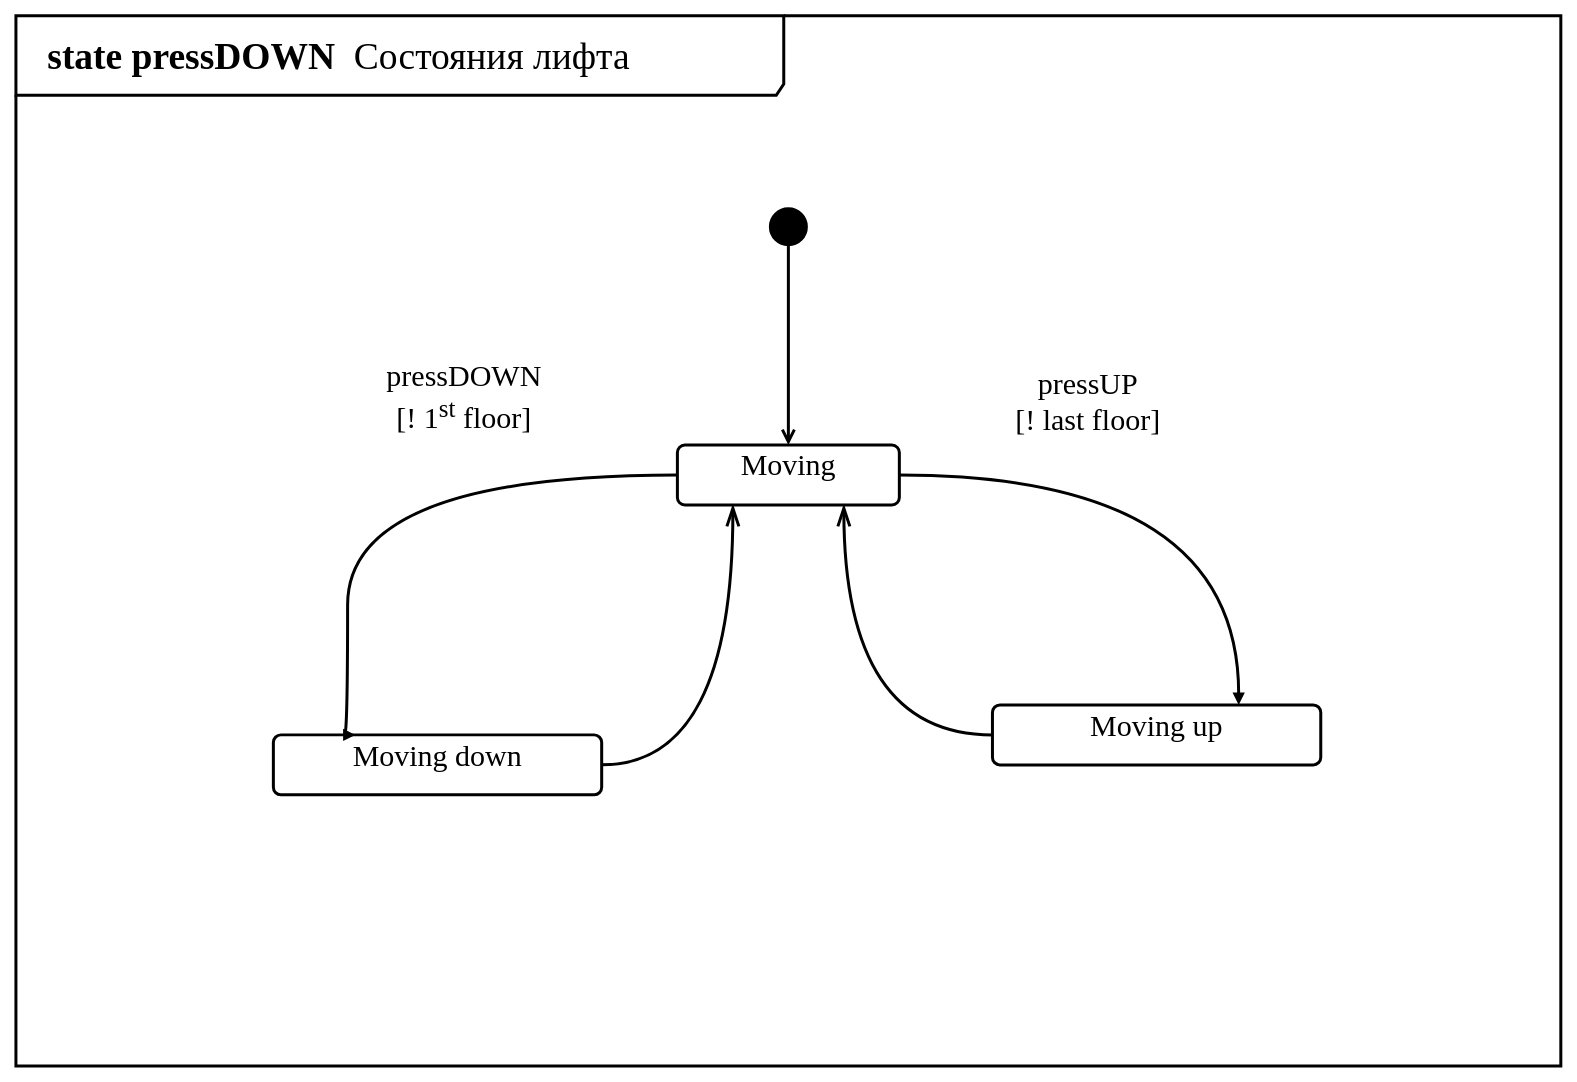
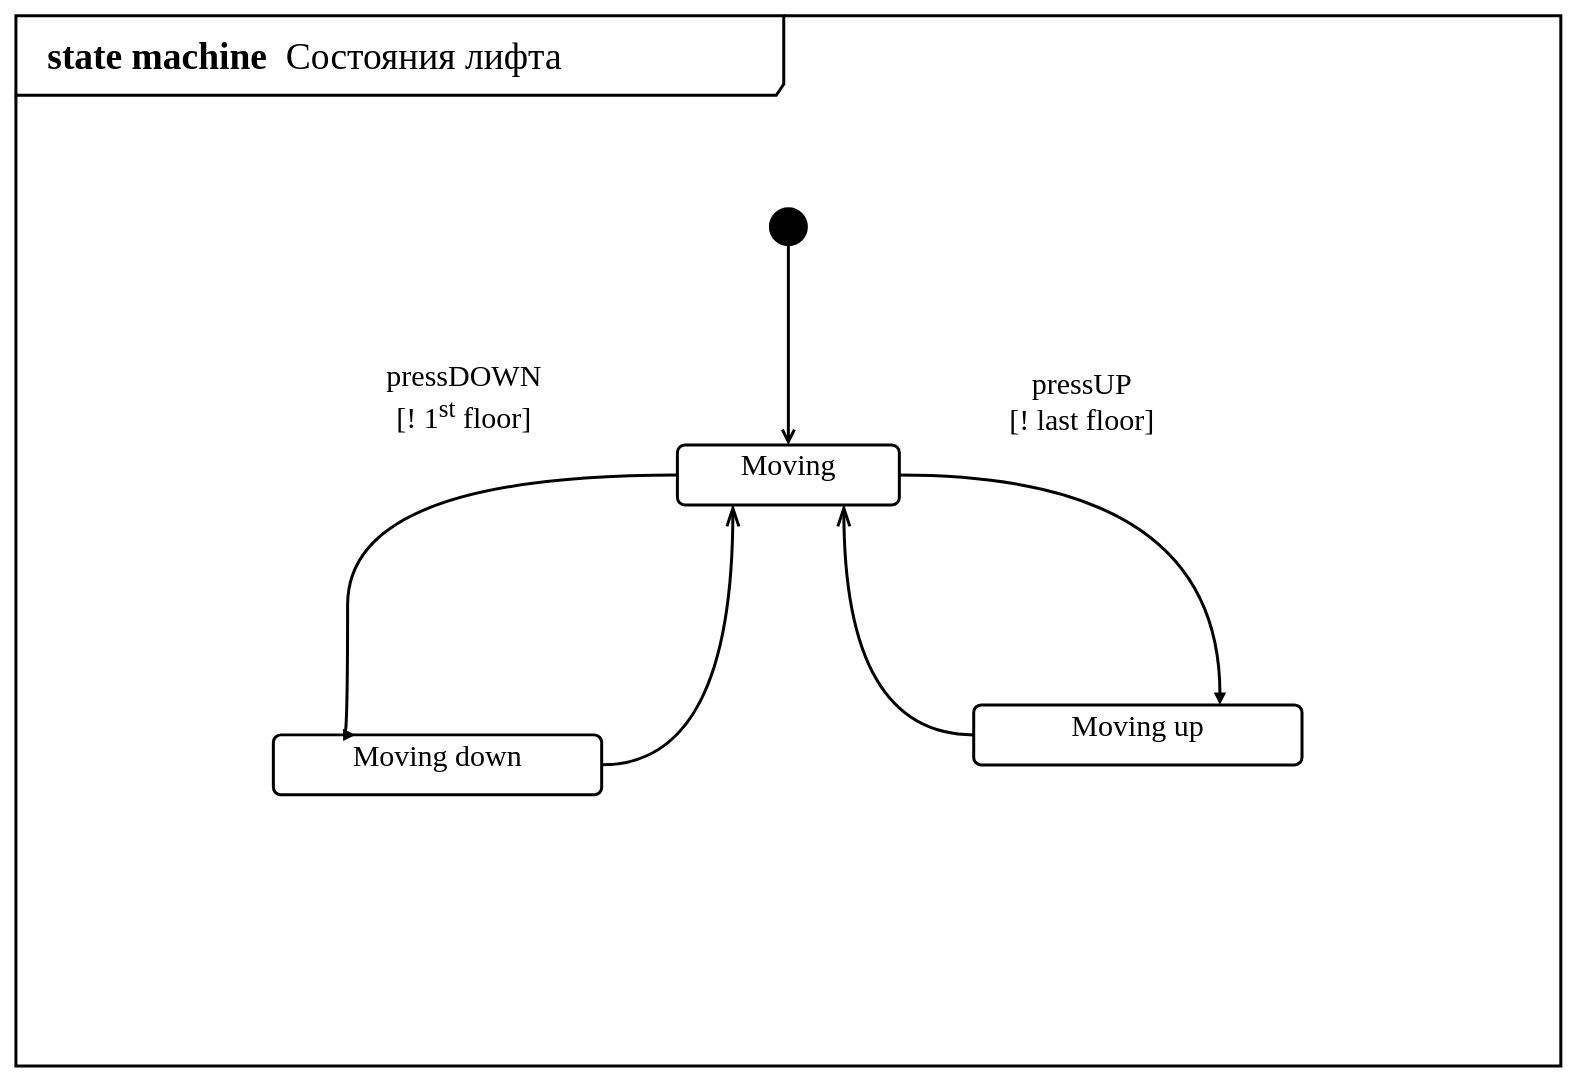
(210, 56) -> (195, 56)
(1157, 735) -> (1138, 735)
